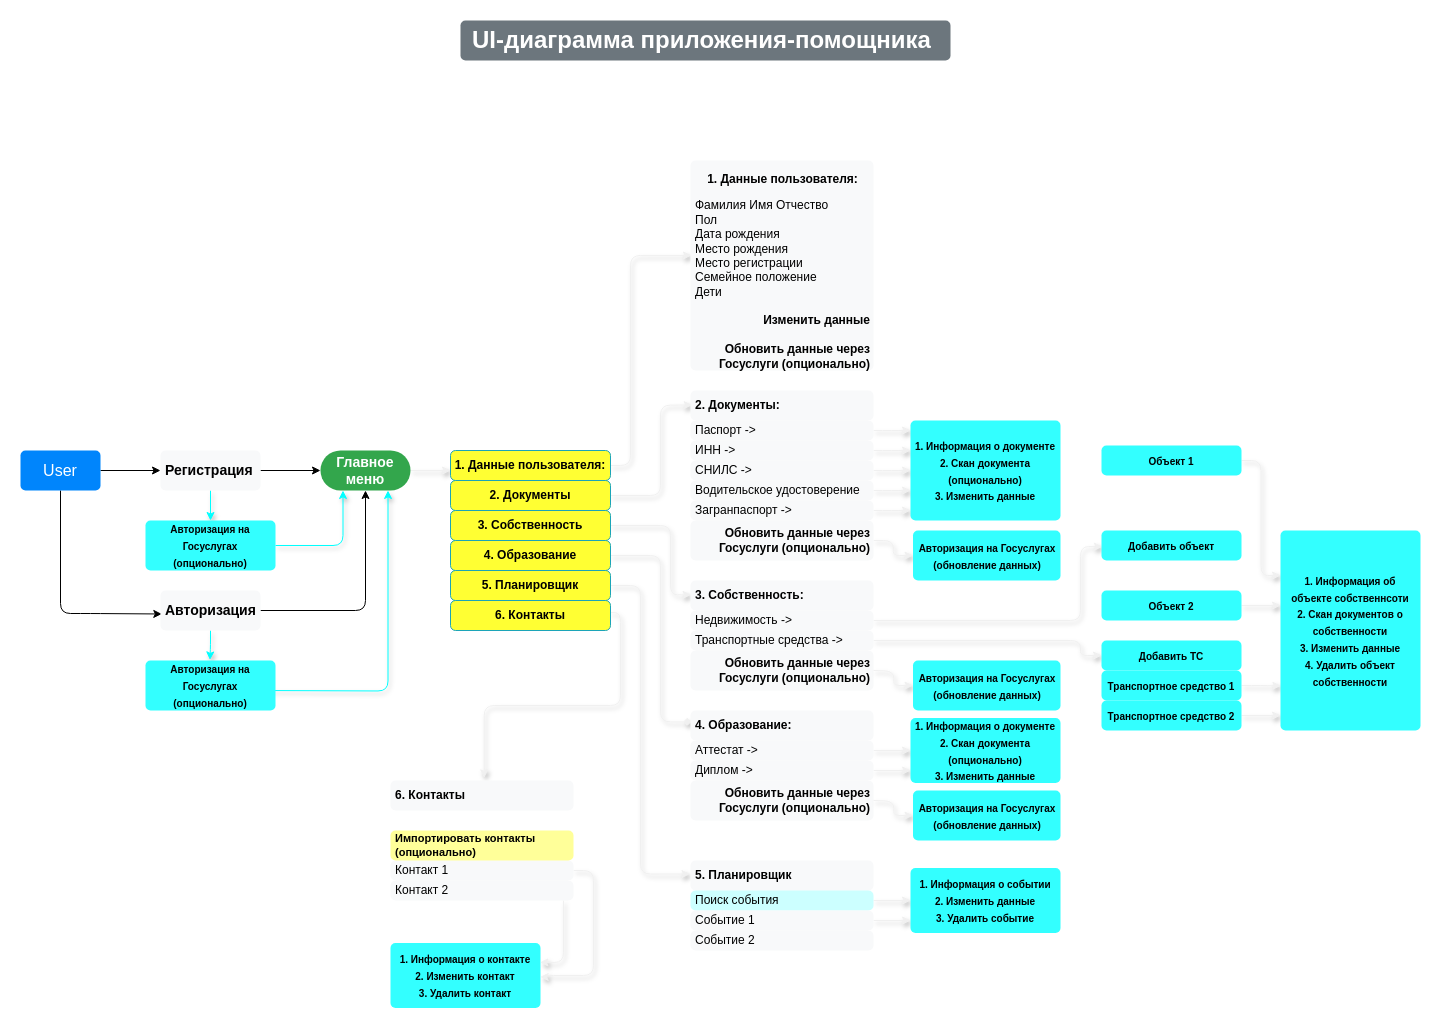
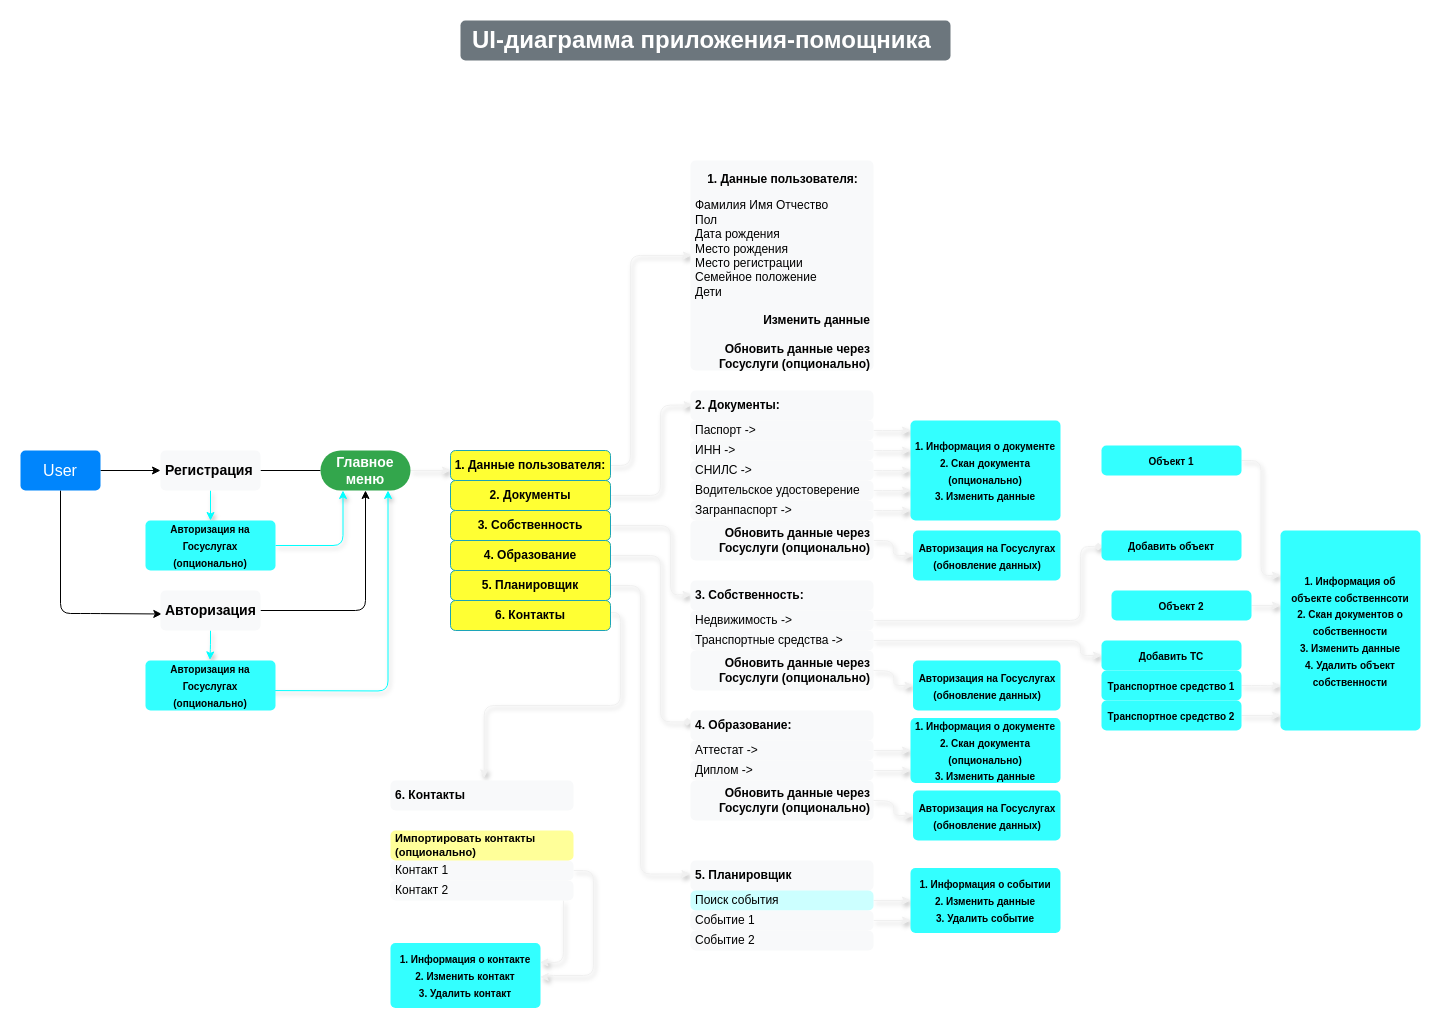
(312, 471) -> (315, 471)
(1095, 547) -> (1095, 547)
(1172, 606) -> (1182, 606)
